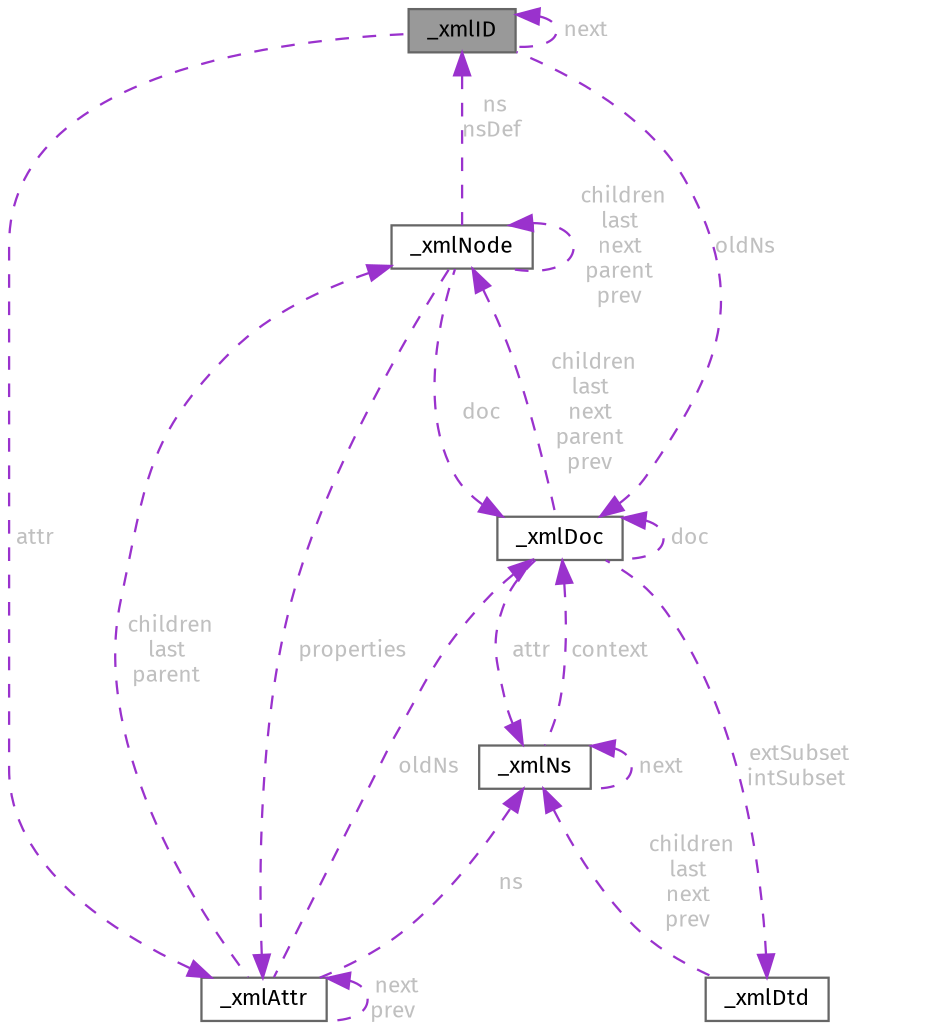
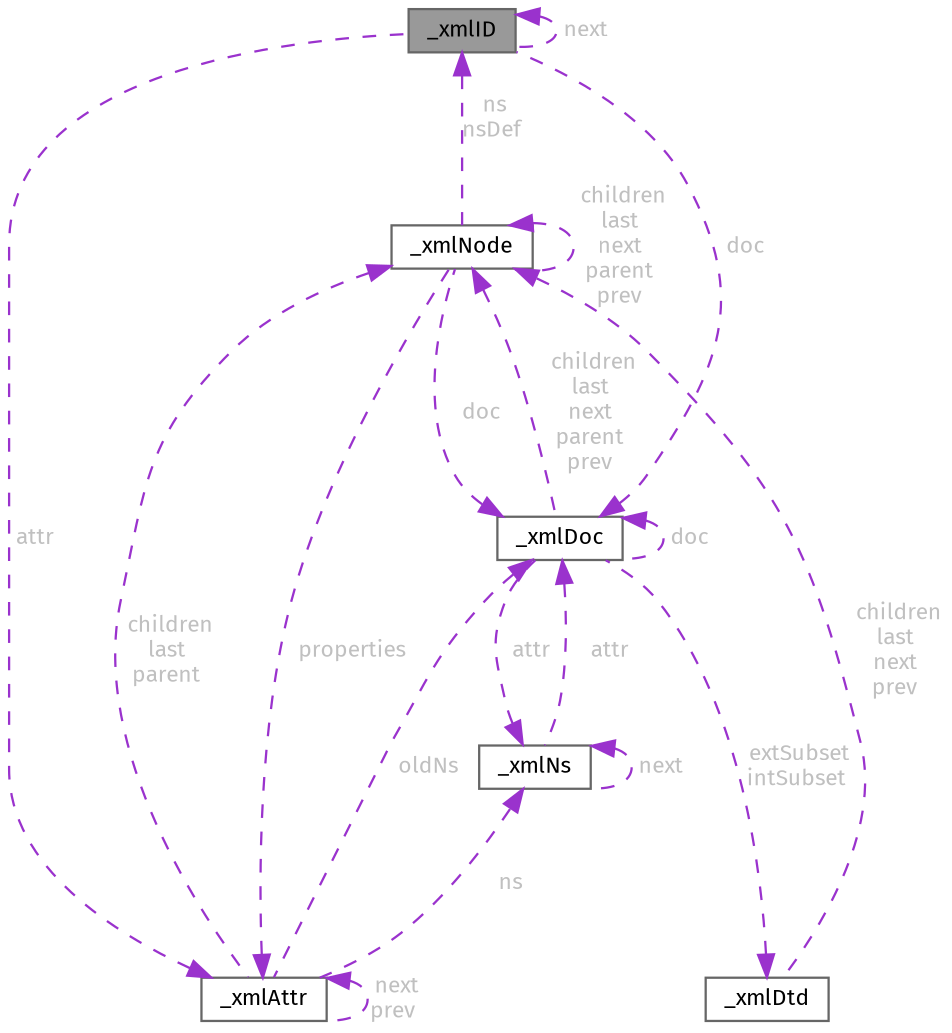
(742, 247) -> (742, 247)
(607, 651) -> (607, 651)
(619, 909) -> (813, 584)
